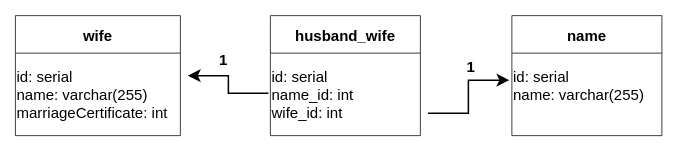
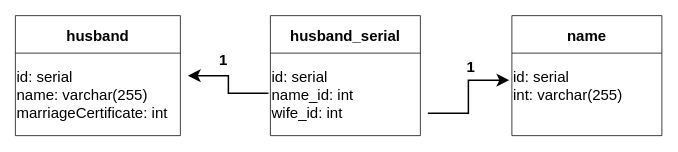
(98, 36) -> (98, 36)
(345, 36) -> (345, 36)
(564, 94) -> (559, 94)
